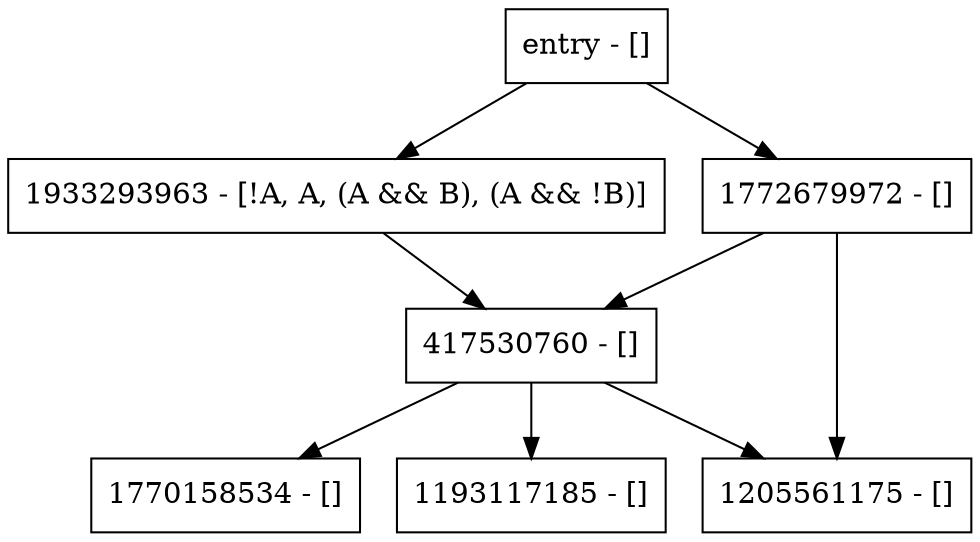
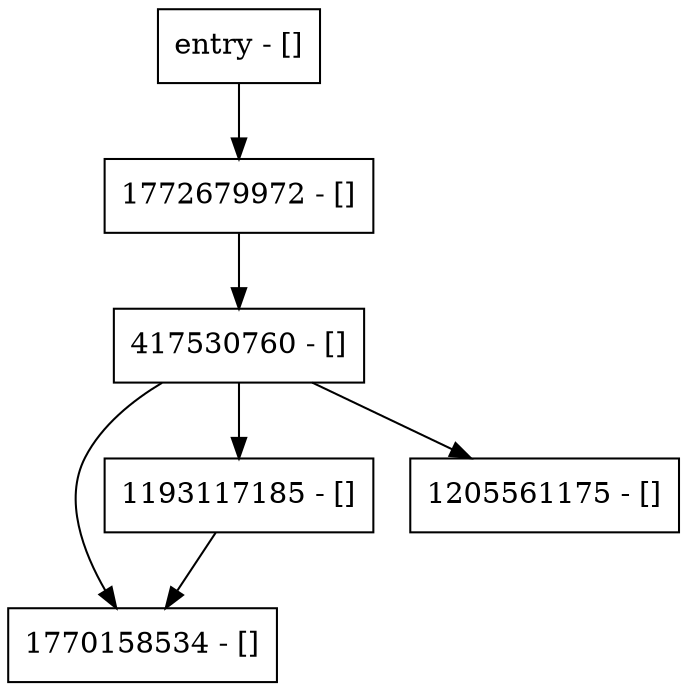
(336, 196) -> none
(837, 335) -> none
none -> (196, 562)
